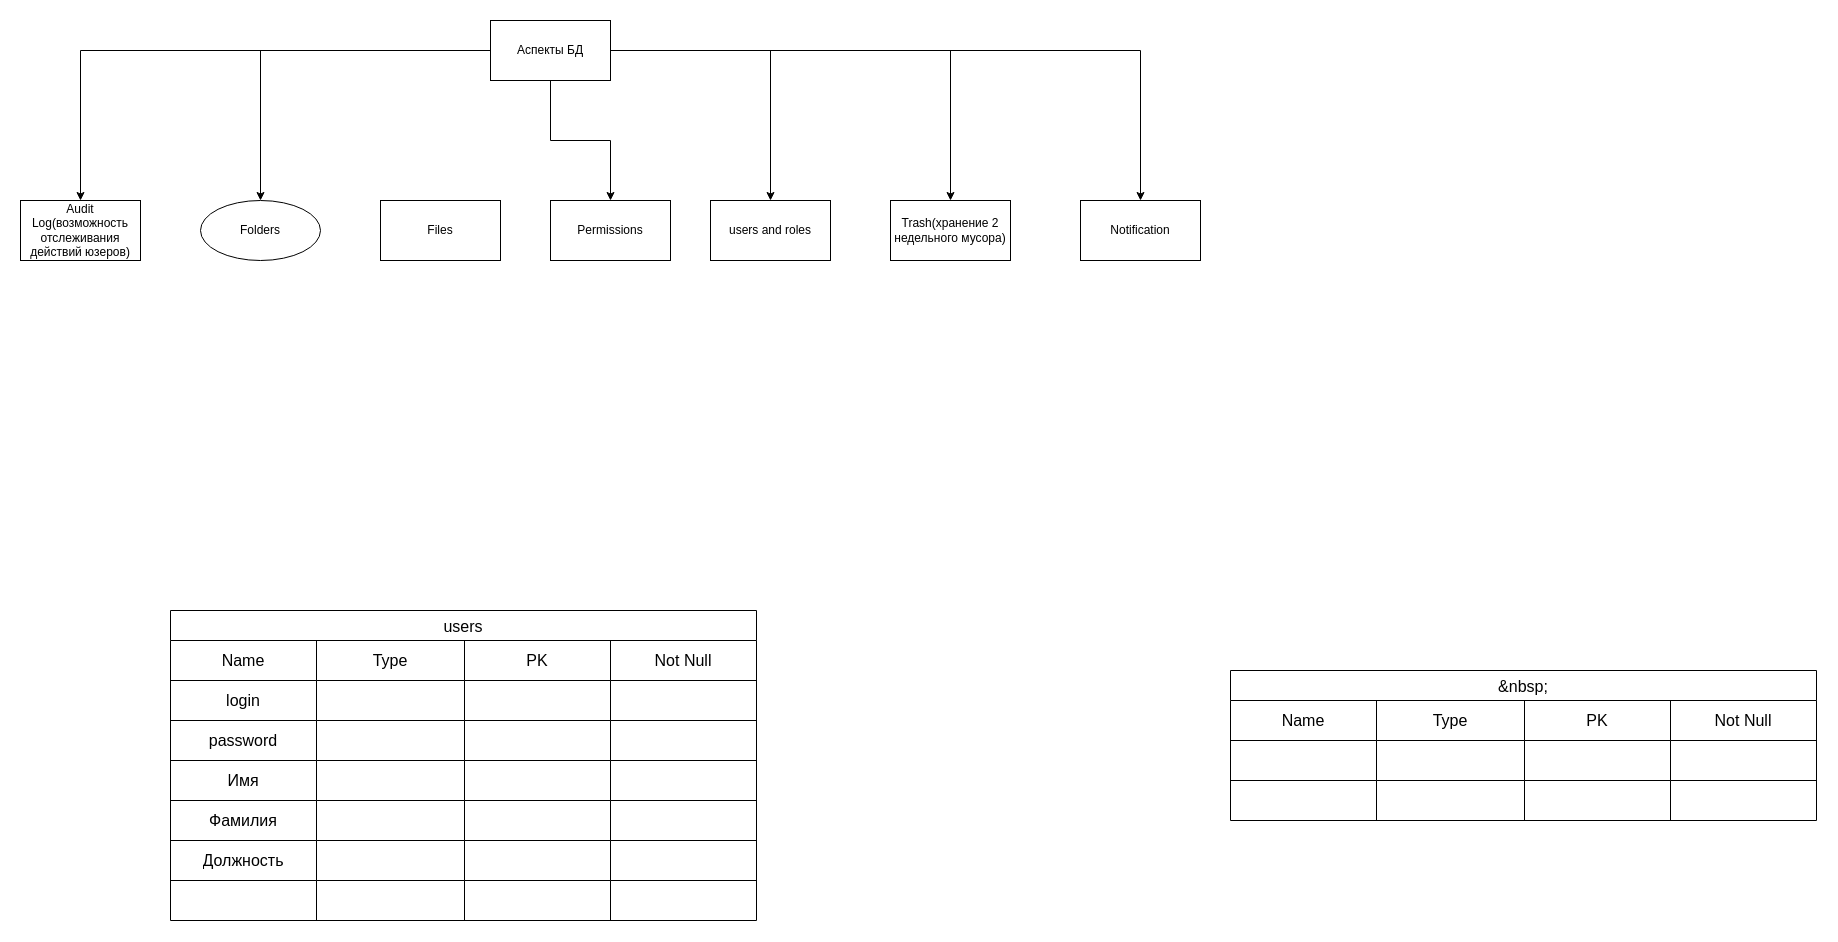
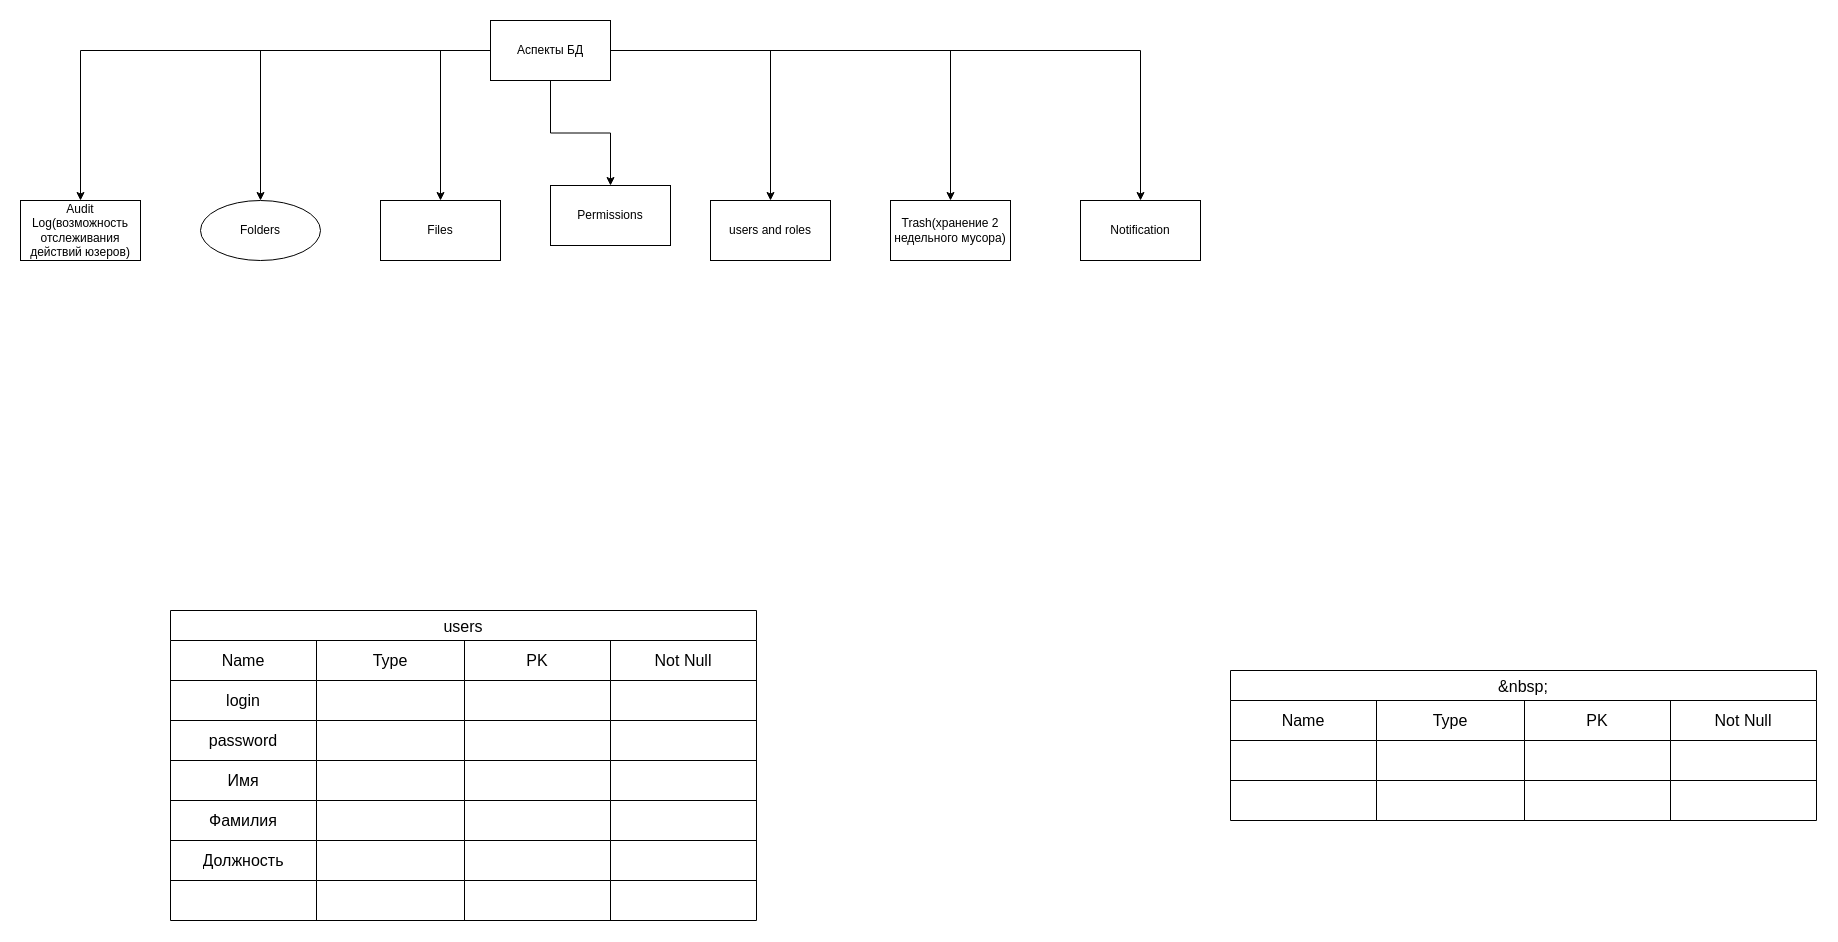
none -> (441, 123)
(611, 231) -> (611, 216)
